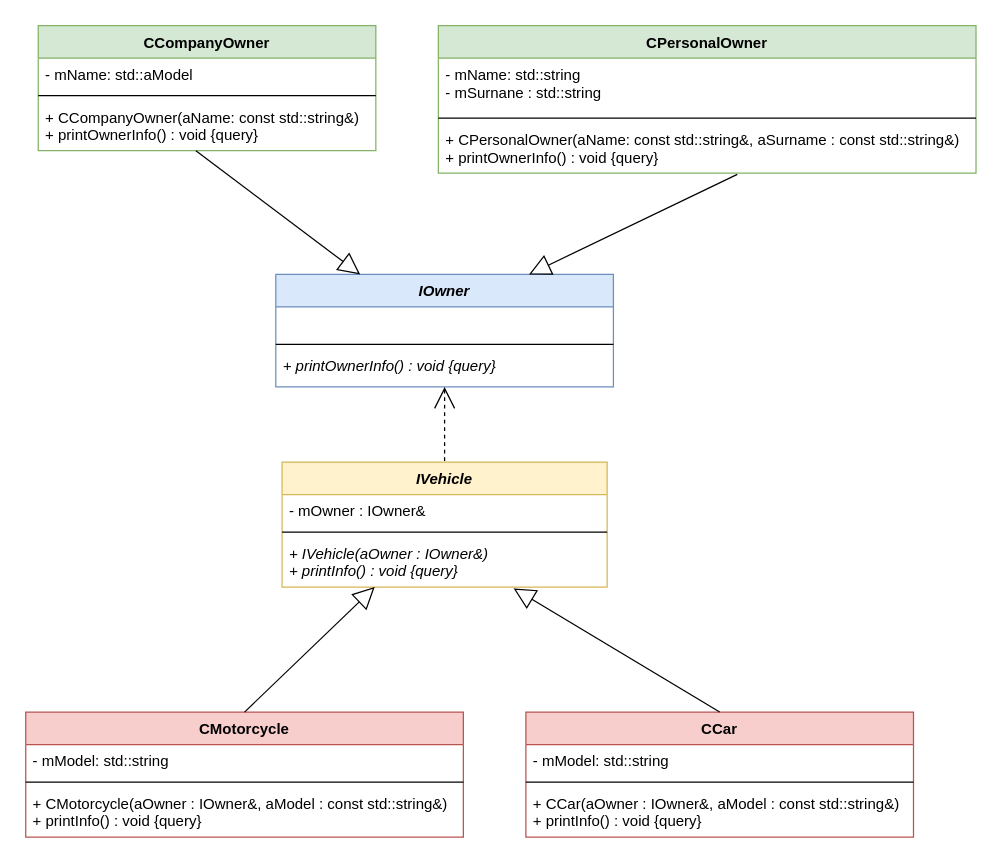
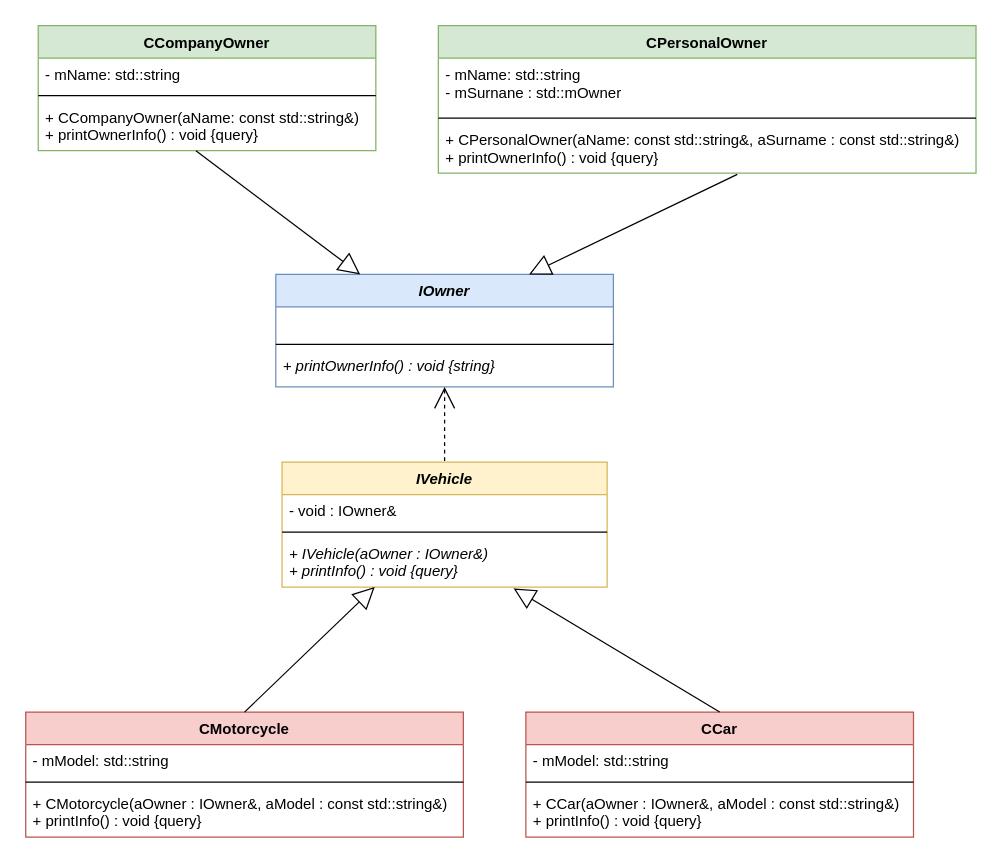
(117, 75) -> (117, 75)
(517, 75) -> (517, 75)
(409, 366) -> (412, 366)
(357, 511) -> (346, 511)
